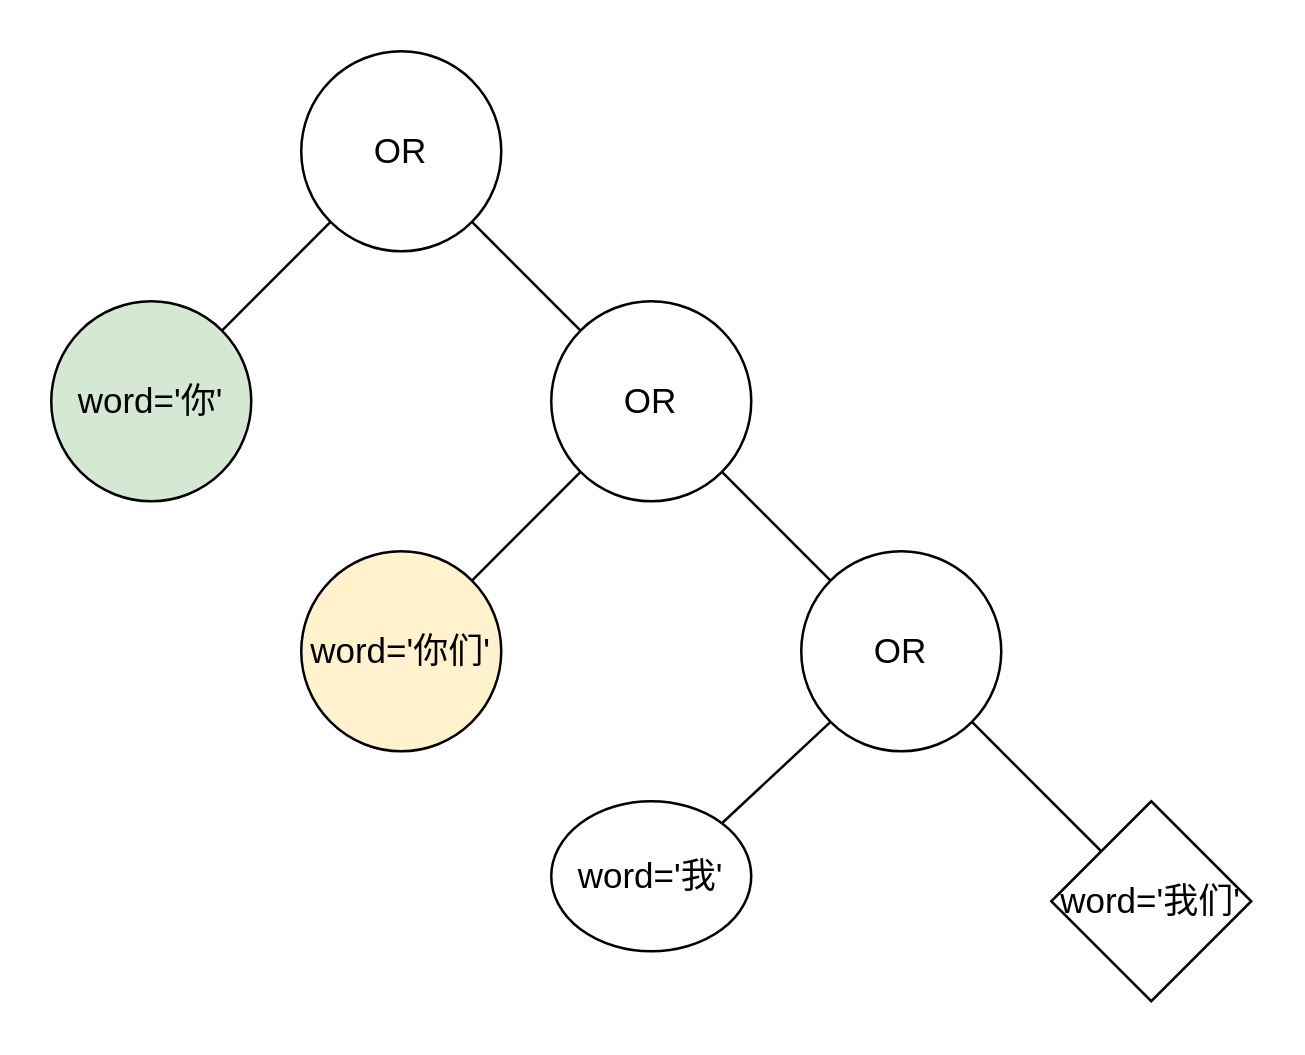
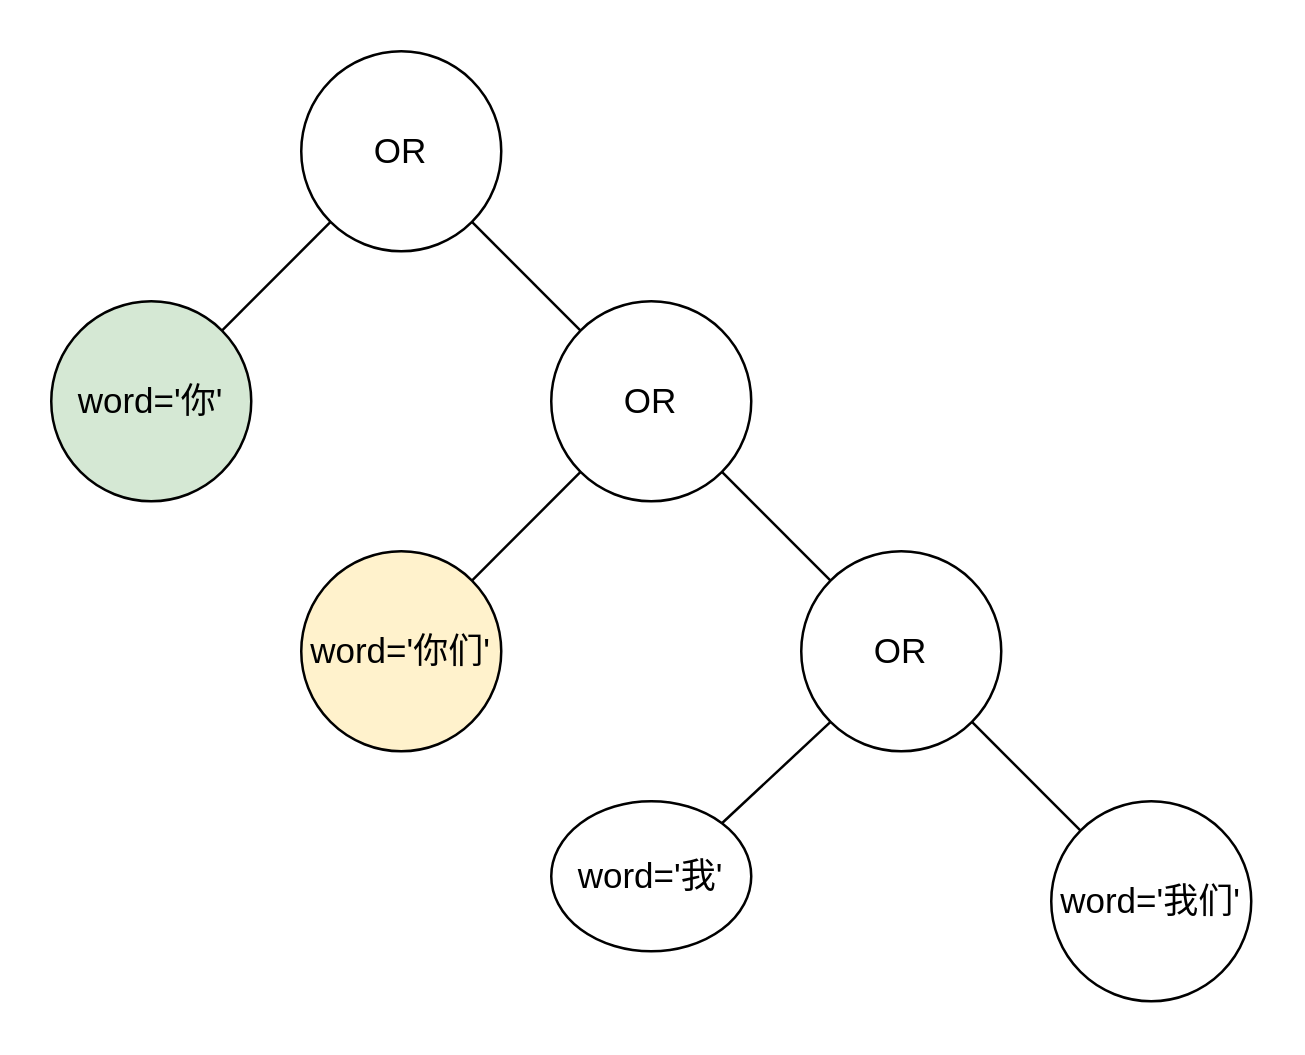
(1151, 901) -> (1151, 901)
